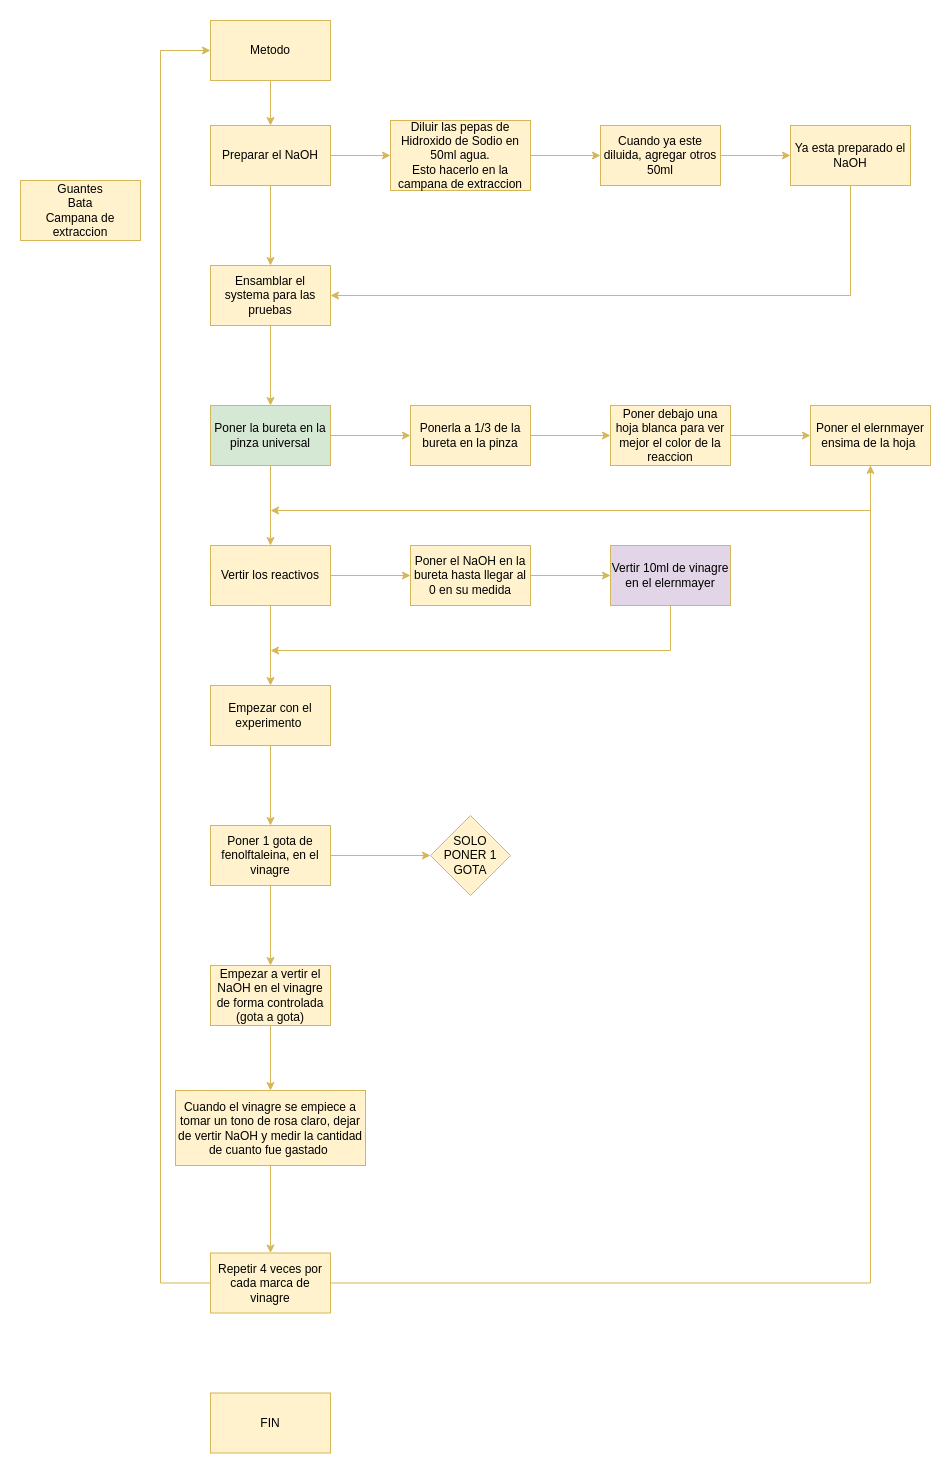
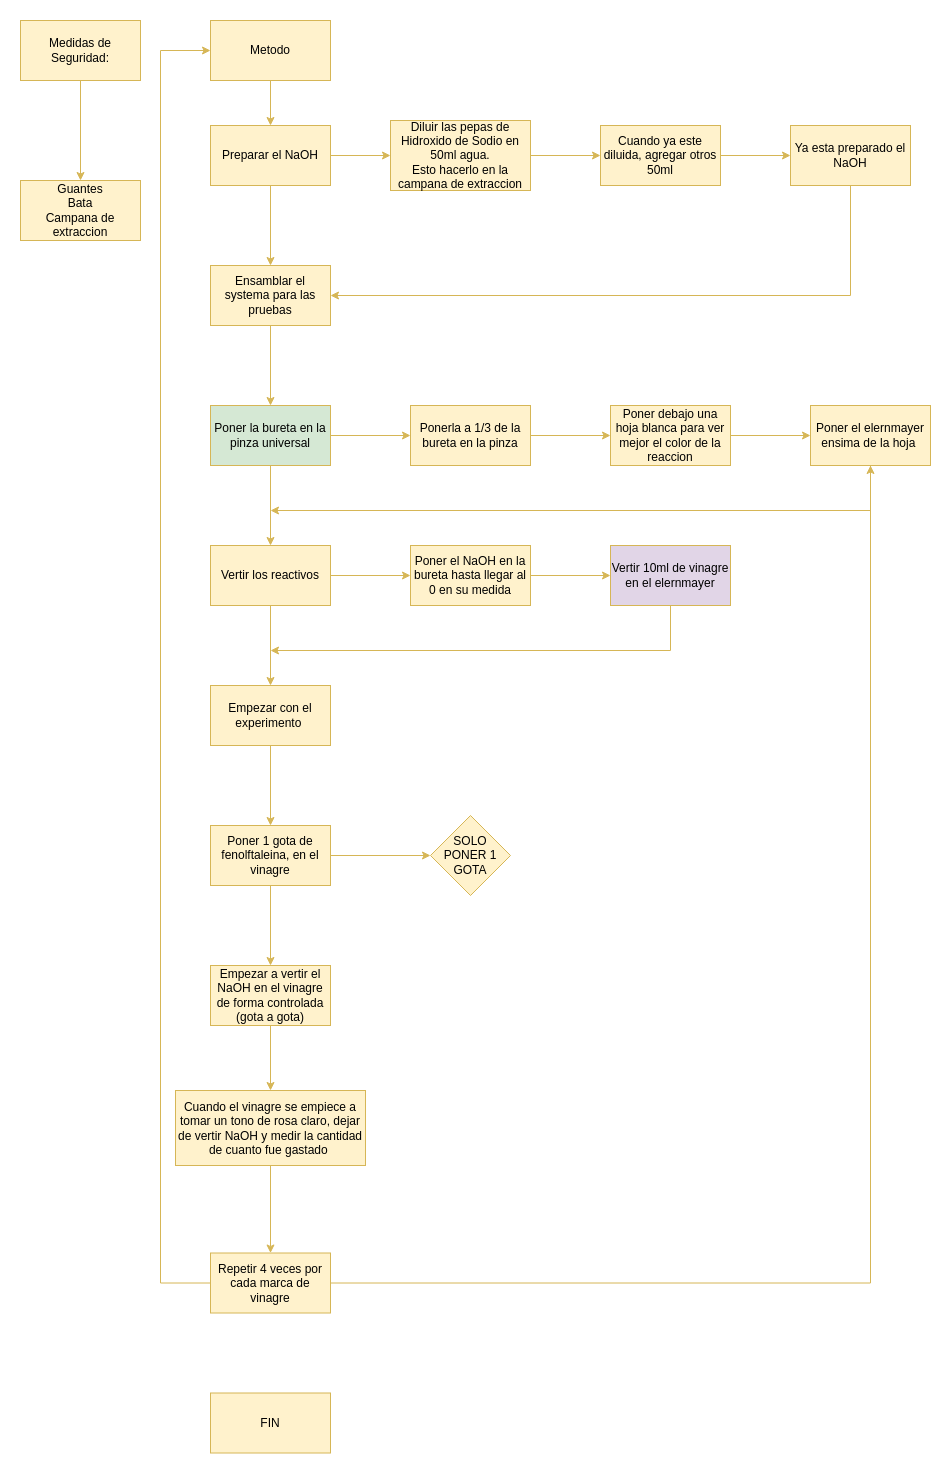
none -> (81, 51)
none -> (81, 127)
